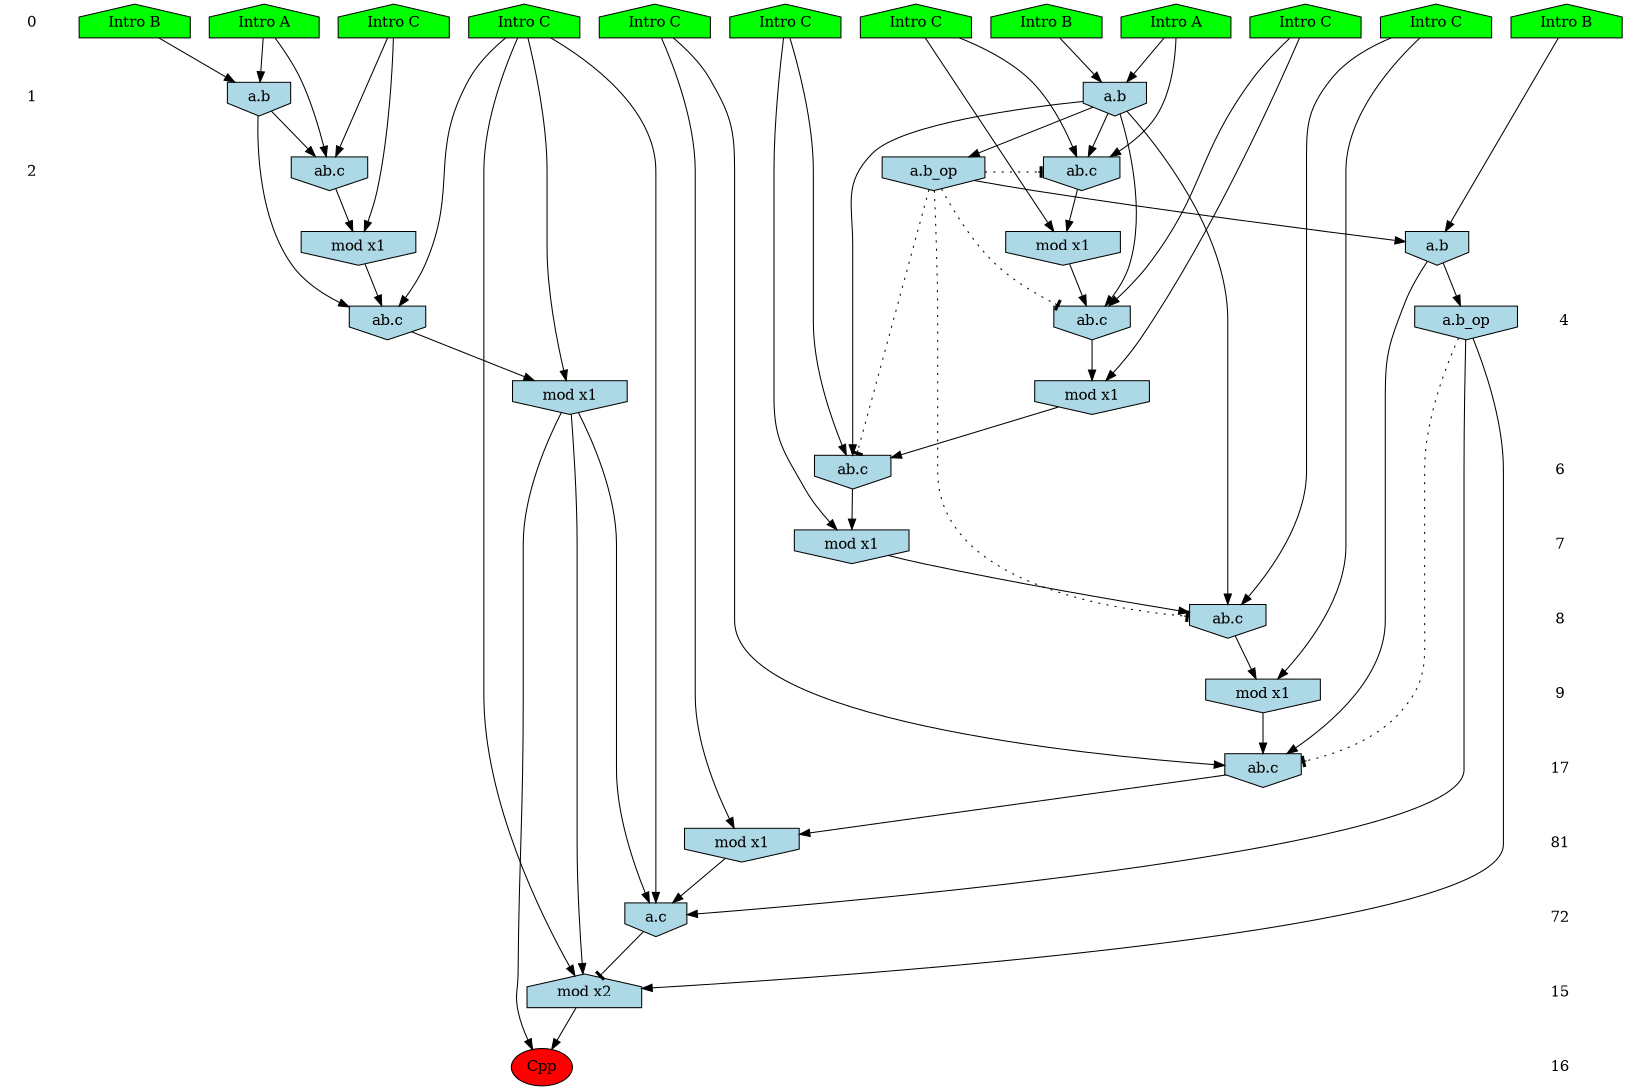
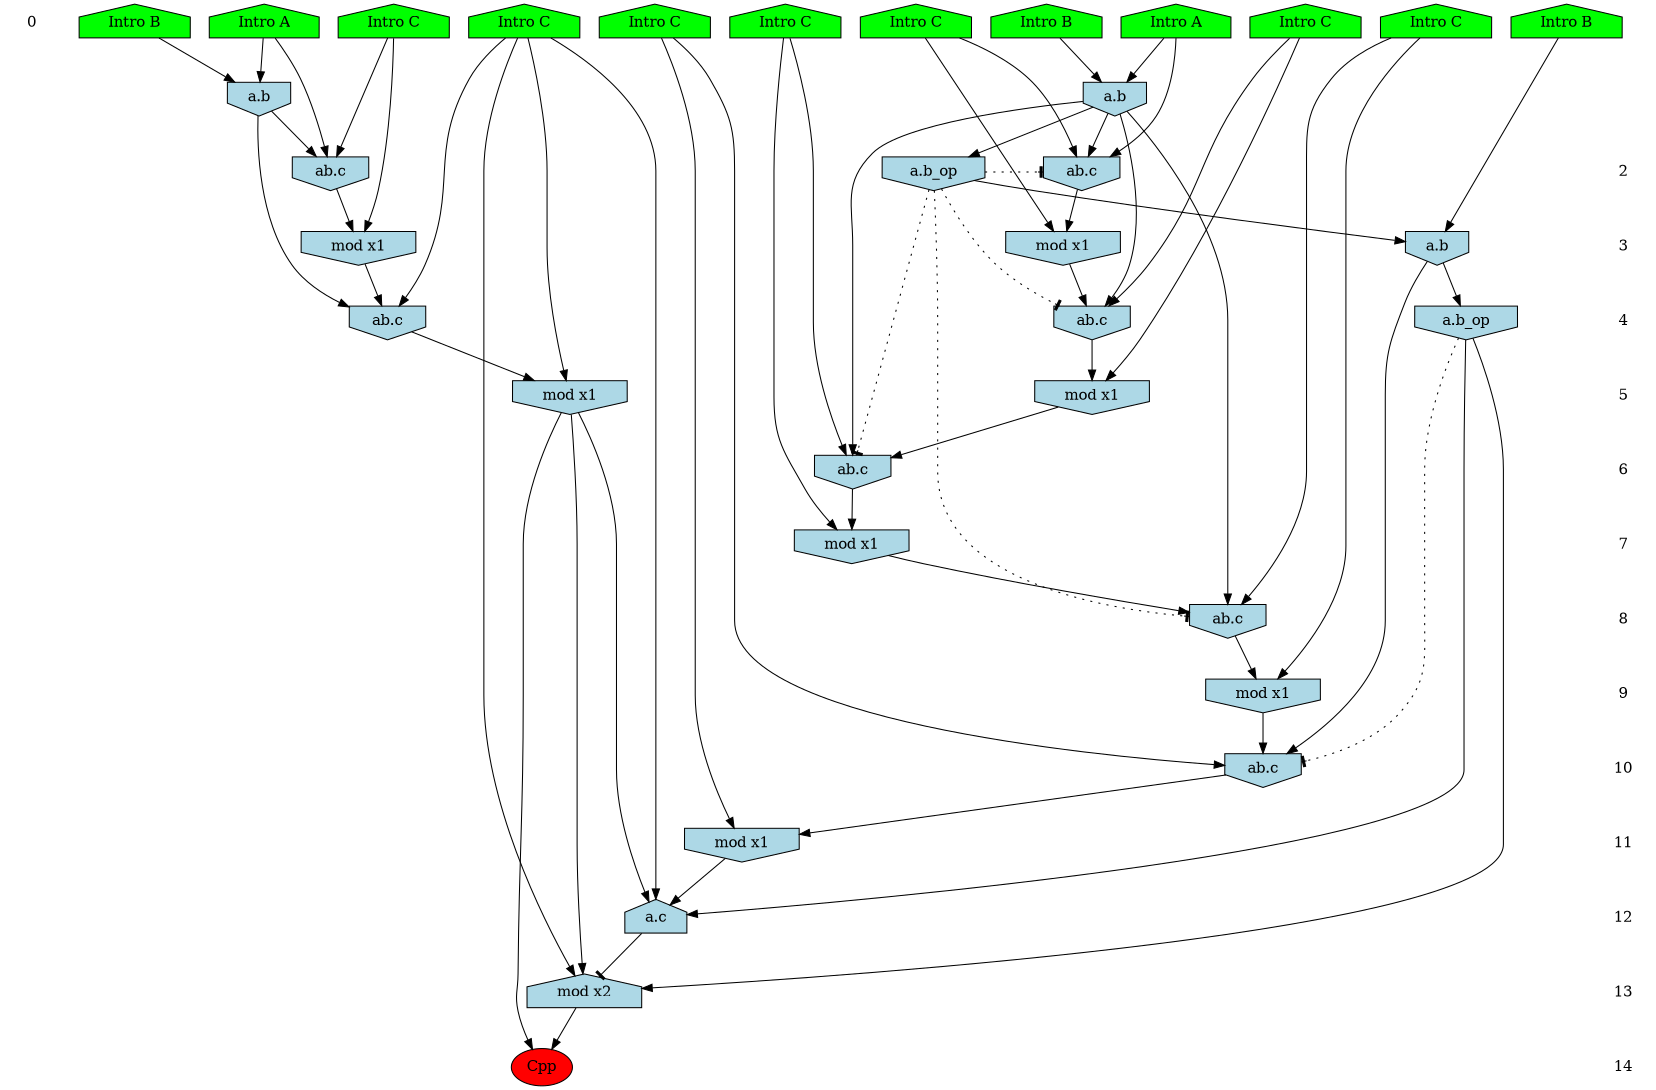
(32, 97) -> none
none -> (1624, 247)
none -> (1624, 396)
(1560, 769) -> (1624, 769)
(1560, 843) -> (1624, 843)
(656, 918) -> (656, 918)
(1560, 918) -> (1624, 918)
(1560, 993) -> (1624, 993)
(1560, 1067) -> (1624, 1067)
